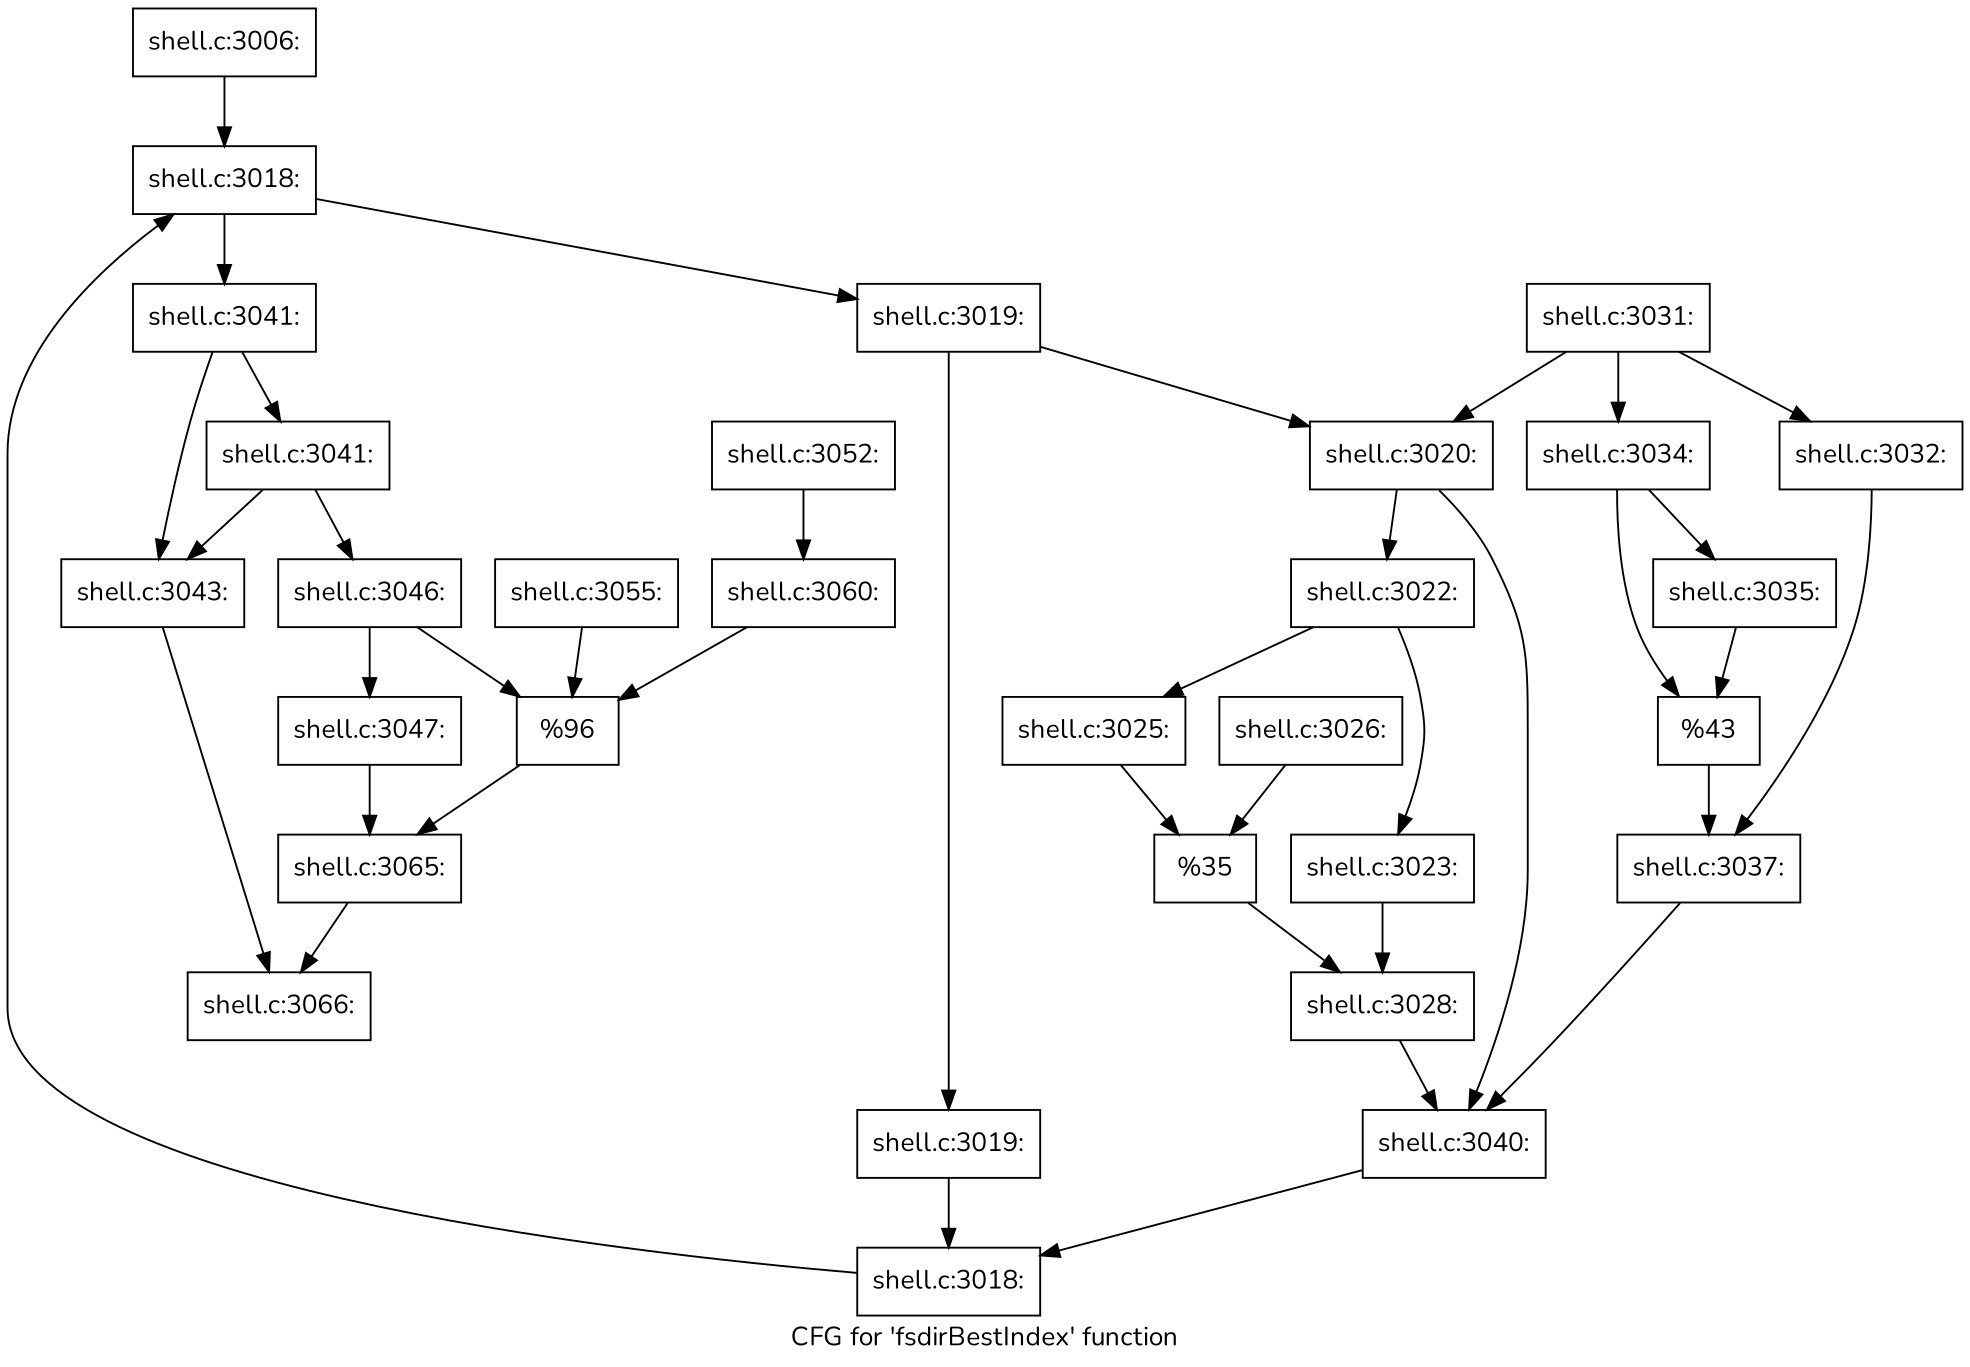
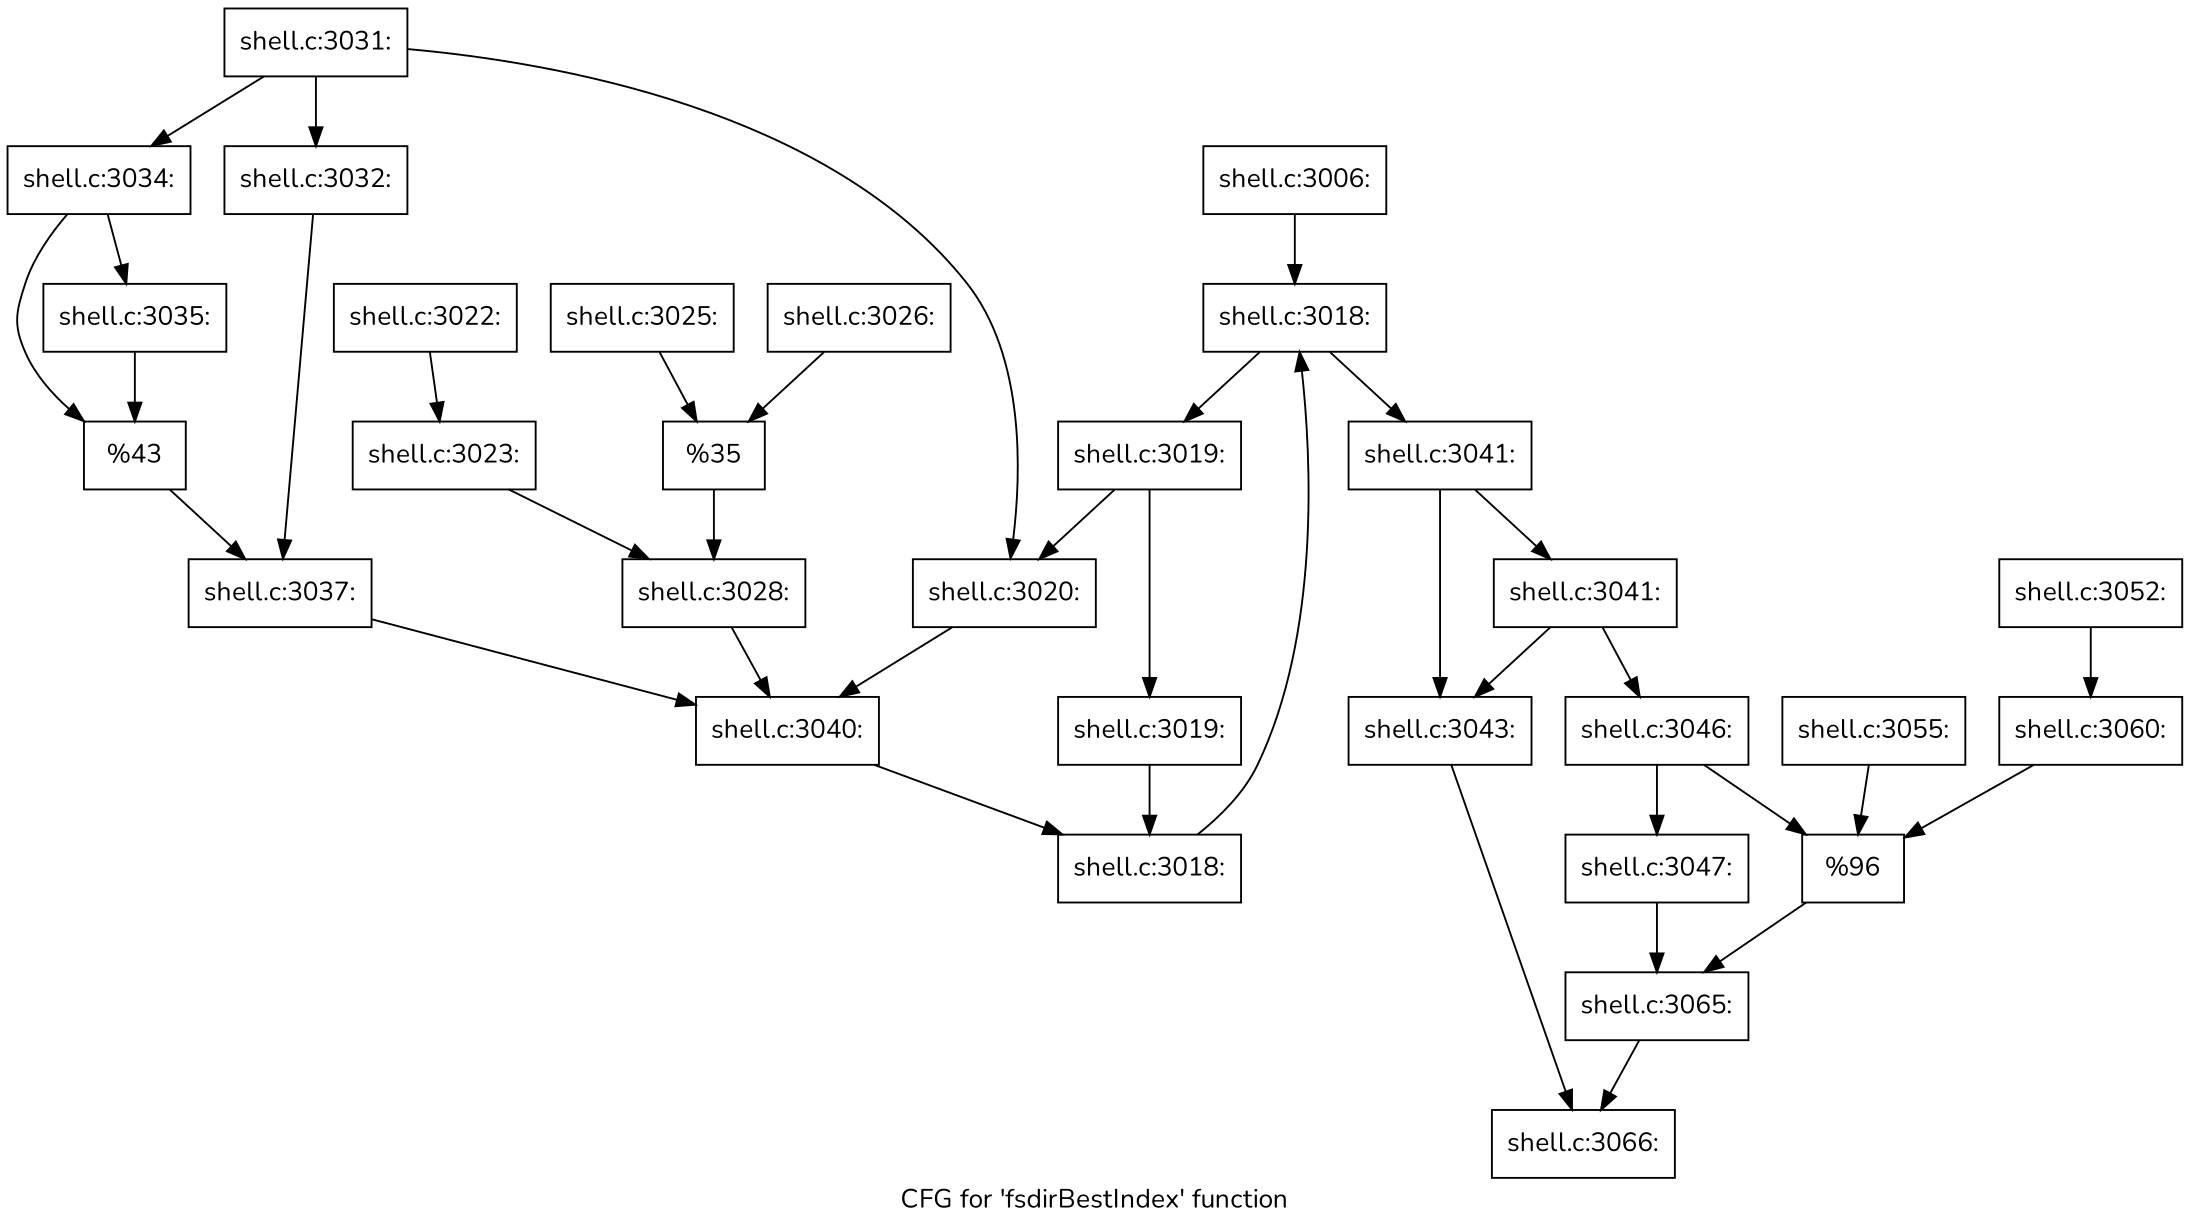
(1393, 515) -> none
(1247, 658) -> none
